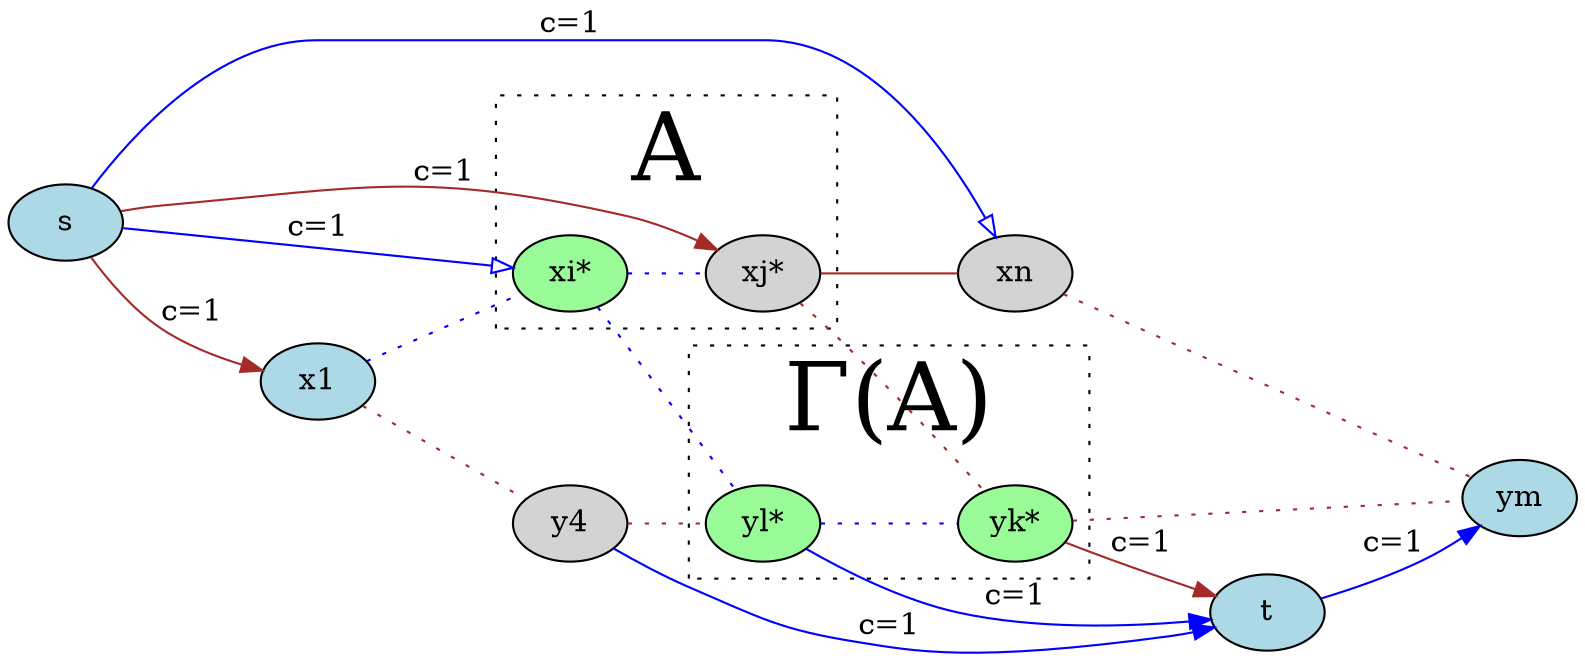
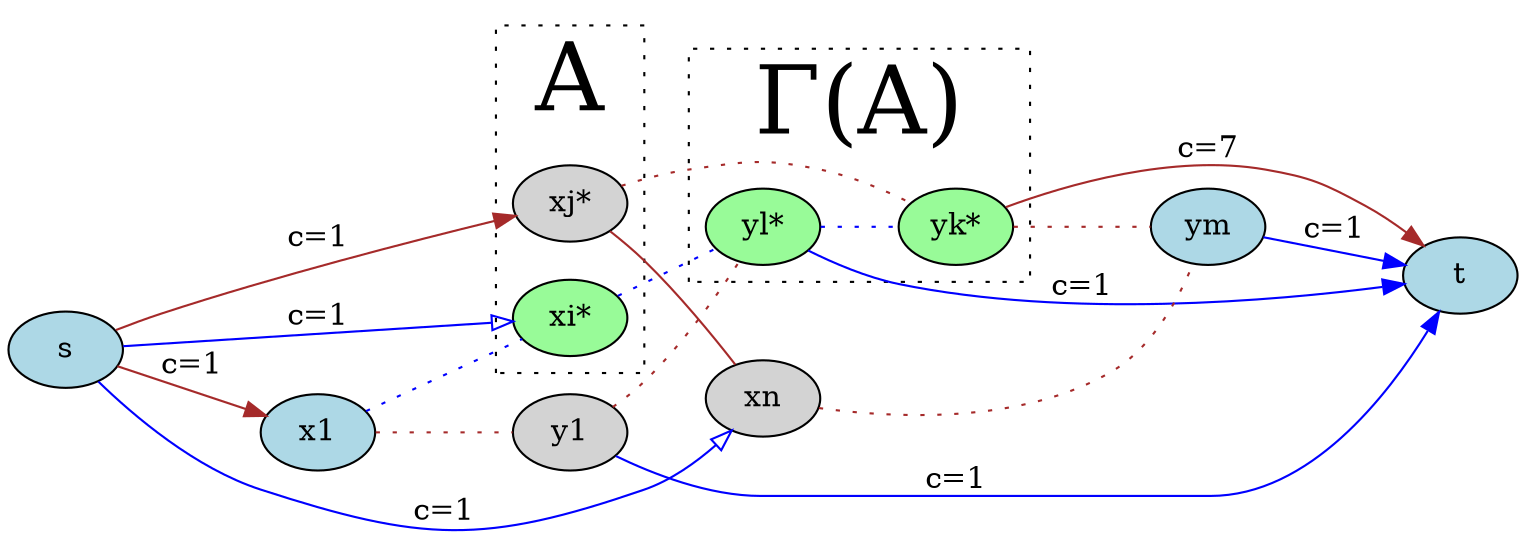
(667, 273) -> none
(570, 524) -> (570, 432)
(1141, 544) -> (1208, 149)
(1394, 573) -> (1324, 249)
